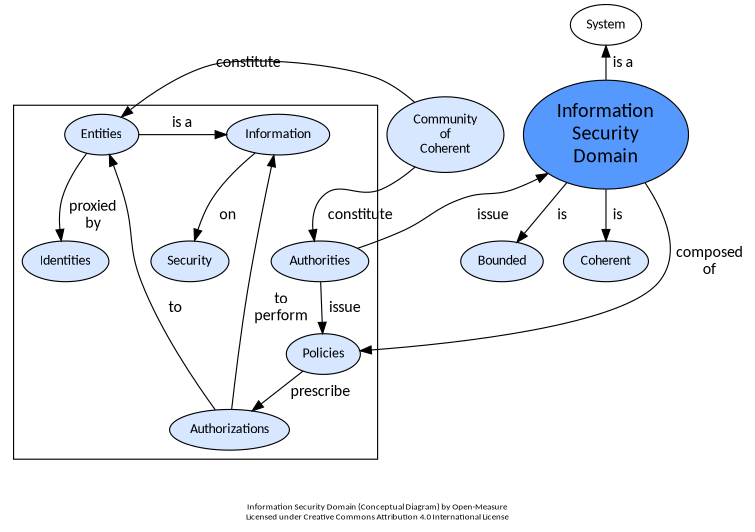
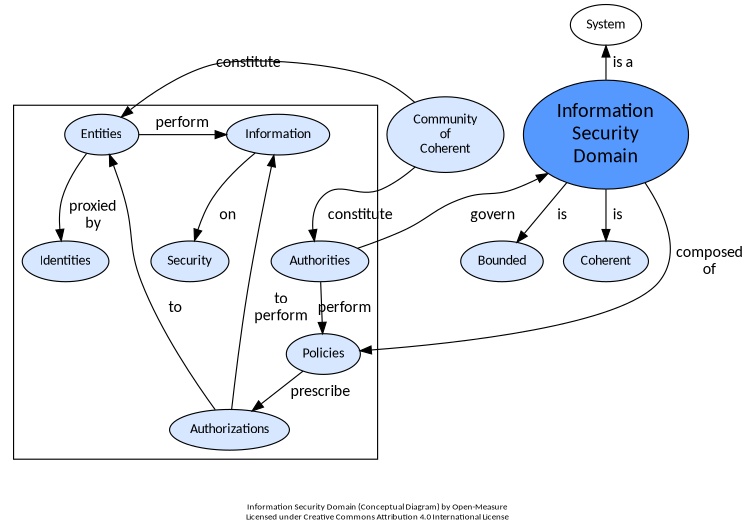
(183, 123) -> (183, 123)
(493, 215) -> (493, 215)
(345, 308) -> (345, 308)
